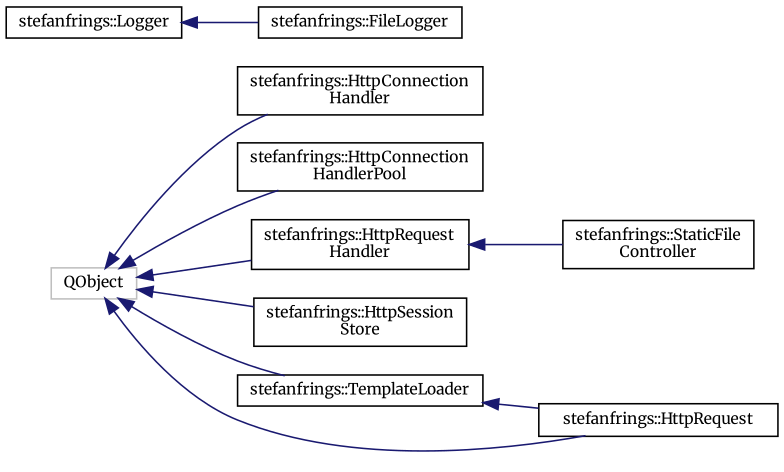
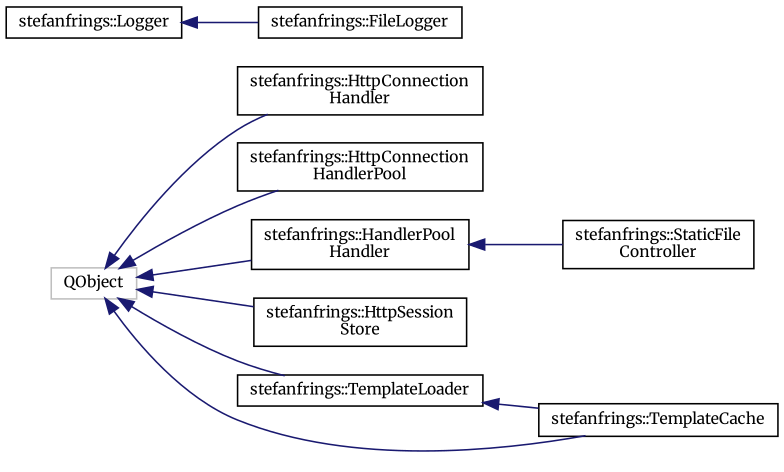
(360, 245) -> (360, 245)
(658, 420) -> (658, 420)
